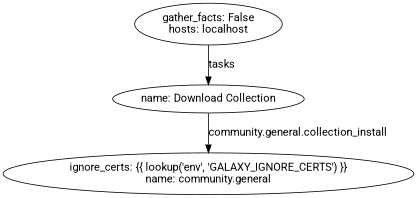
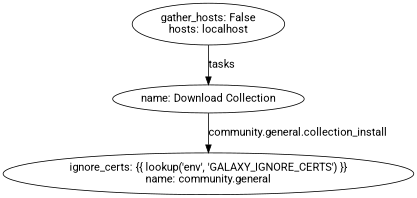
(208, 24) -> (208, 24)
